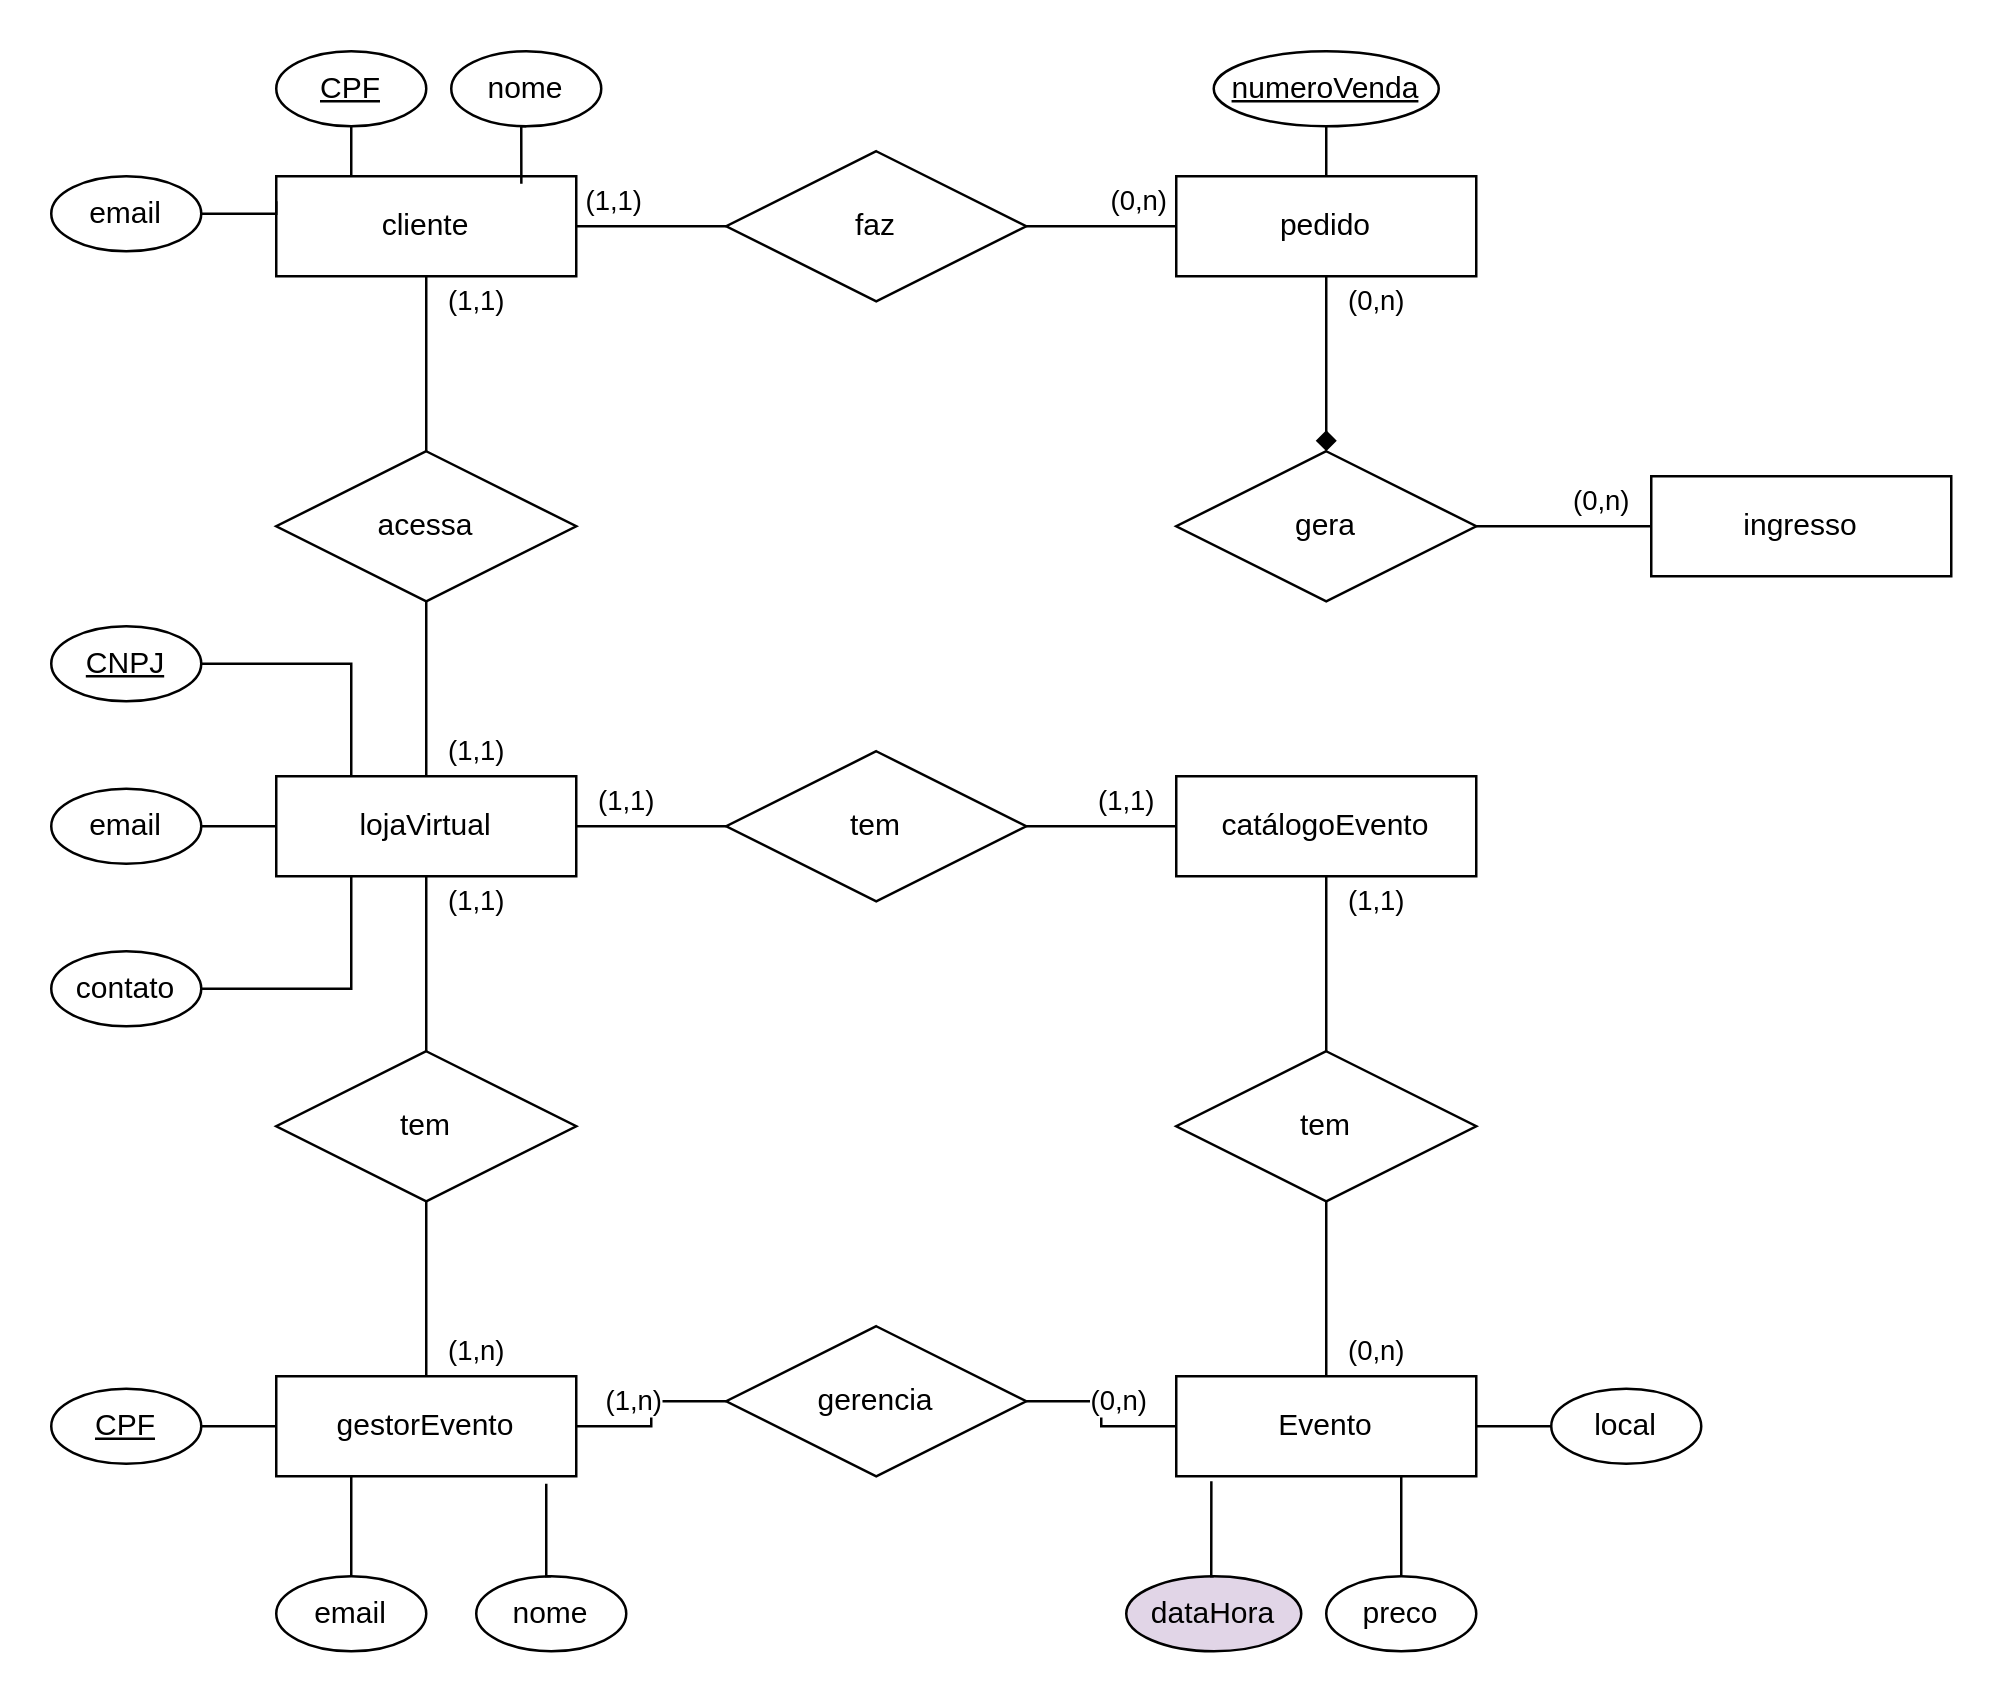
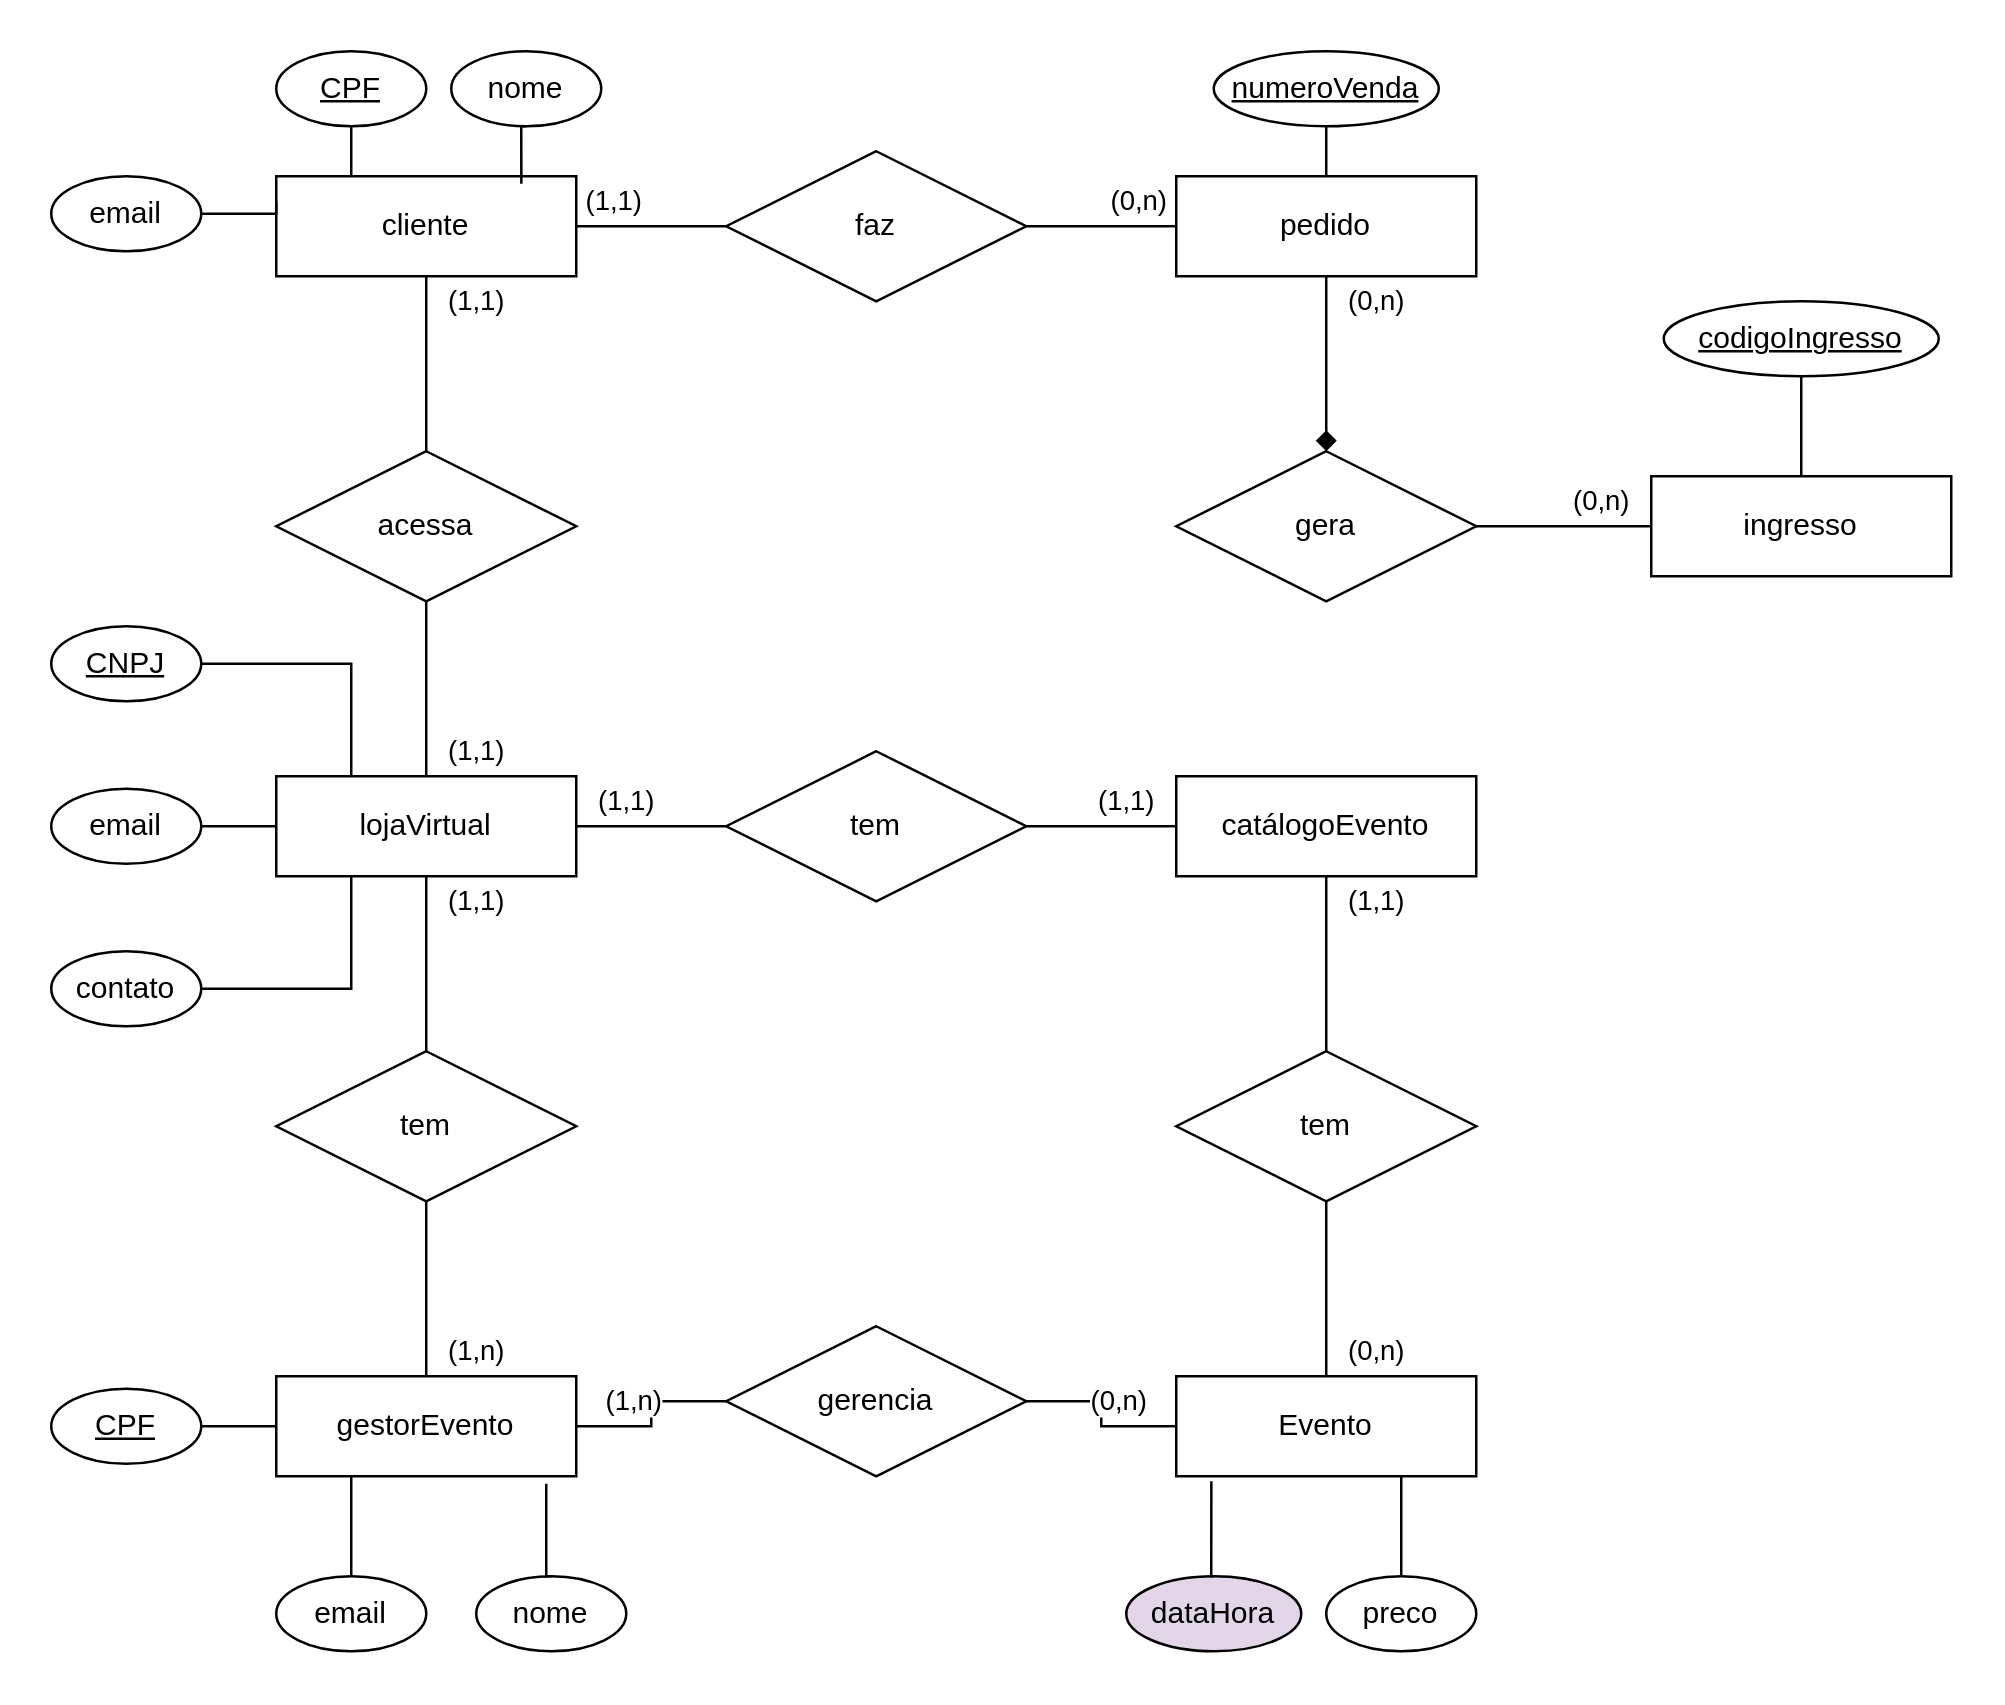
none -> (1801, 339)
none -> (1801, 426)
(1514, 1426) -> none
(1626, 1426) -> none
